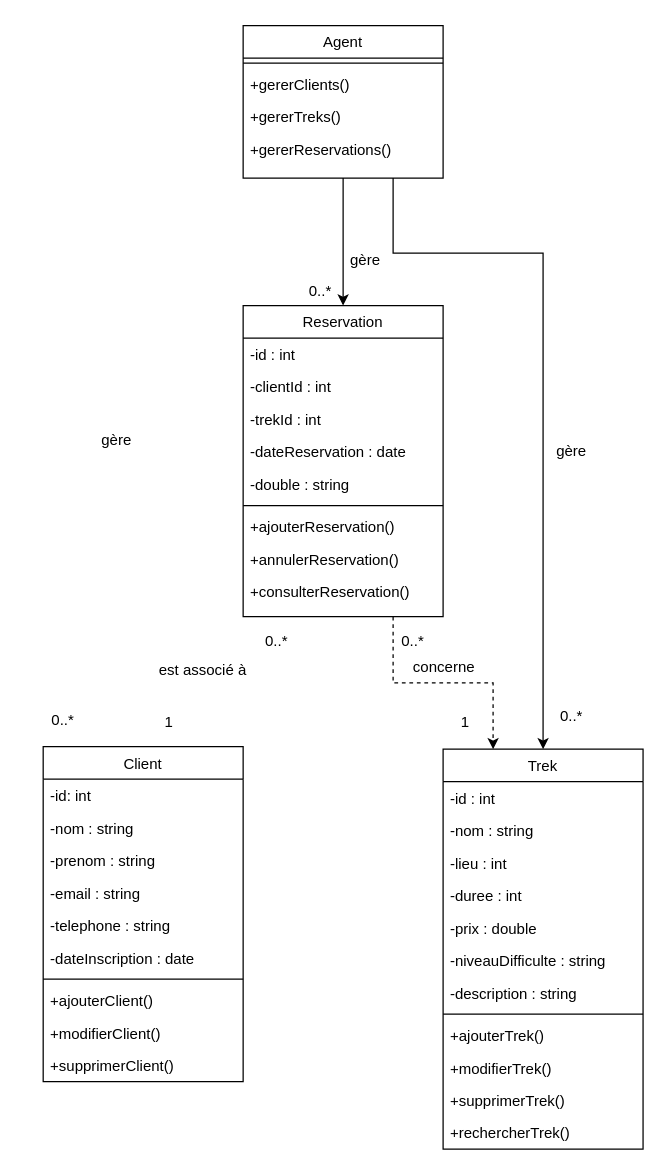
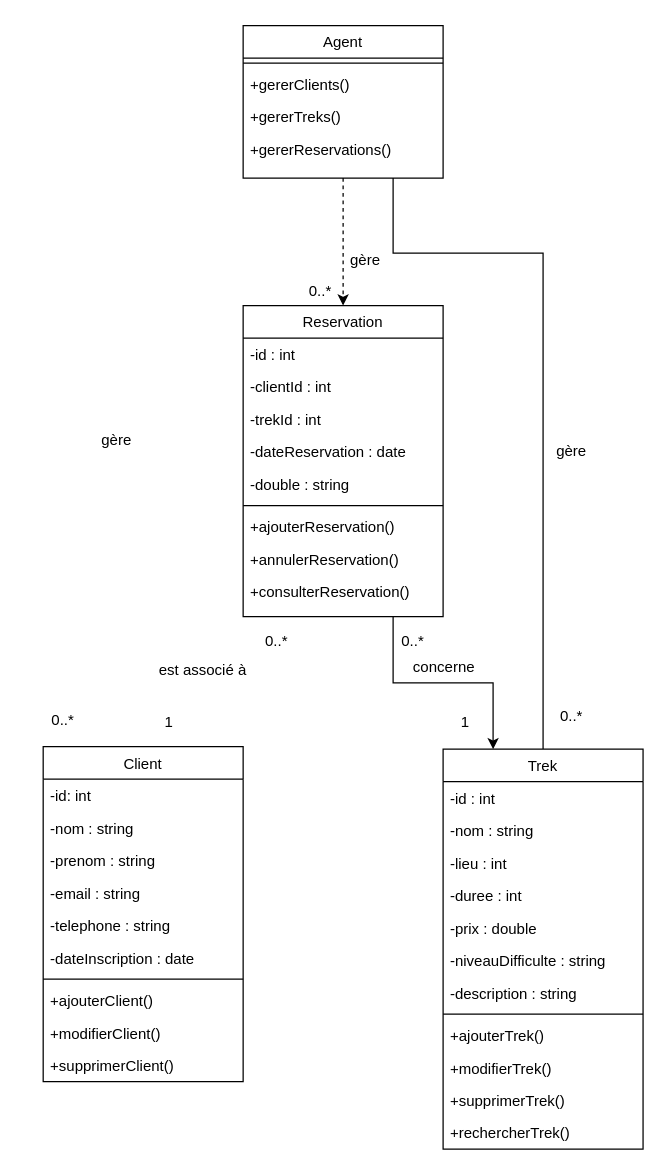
(343, 239) -> (343, 239)
(440, 683) -> (440, 683)
(543, 739) -> (543, 742)
